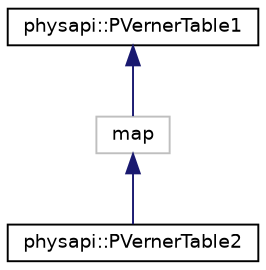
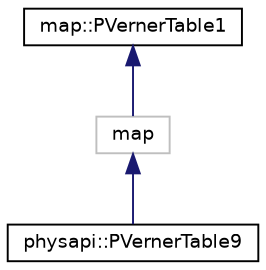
(133, 27) -> (133, 27)
(133, 243) -> (133, 243)
